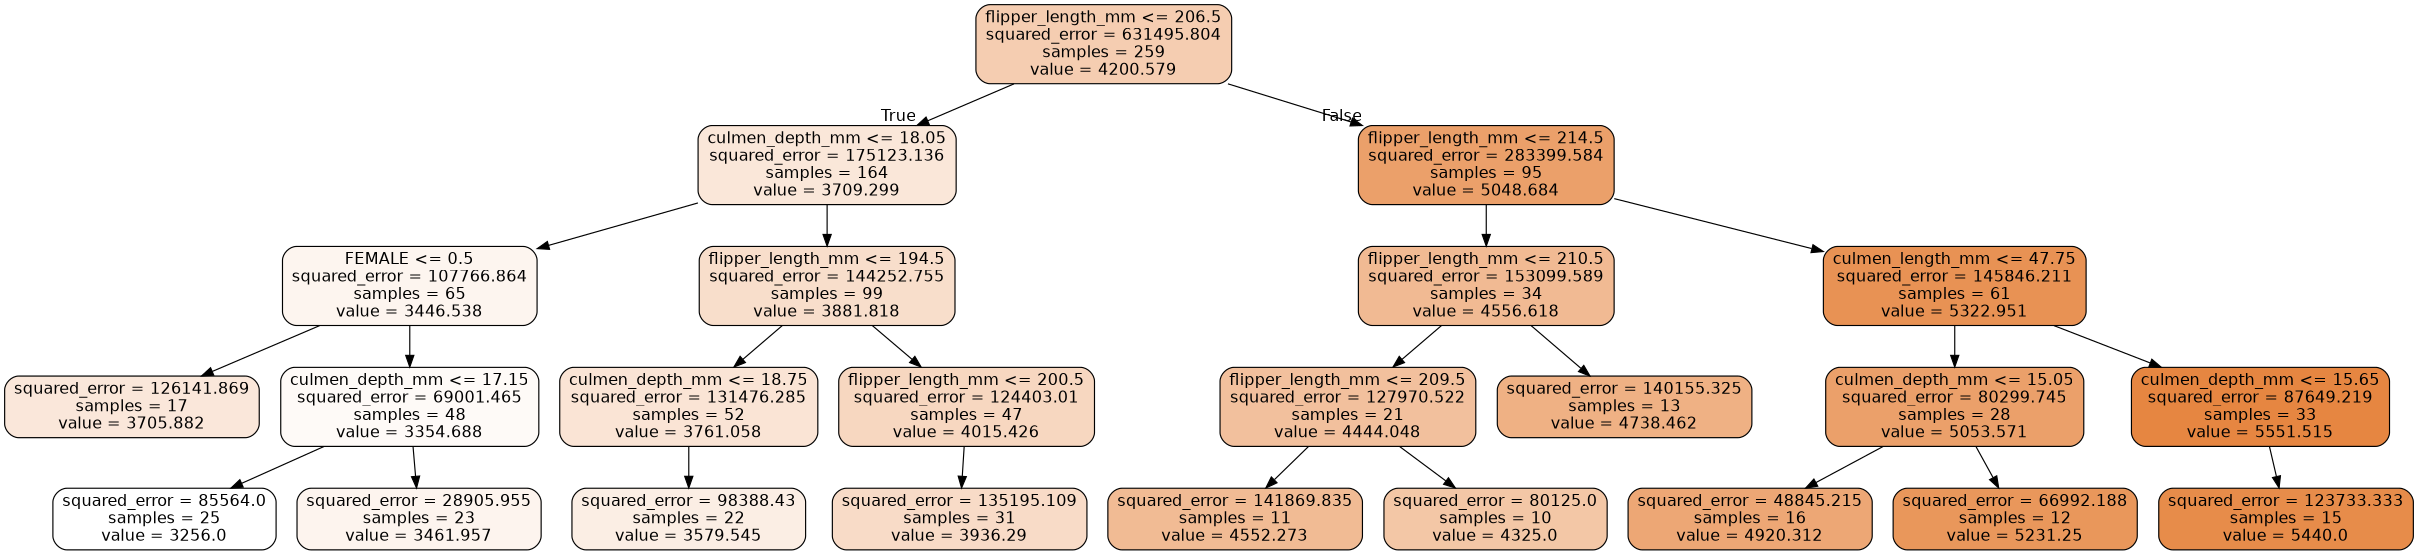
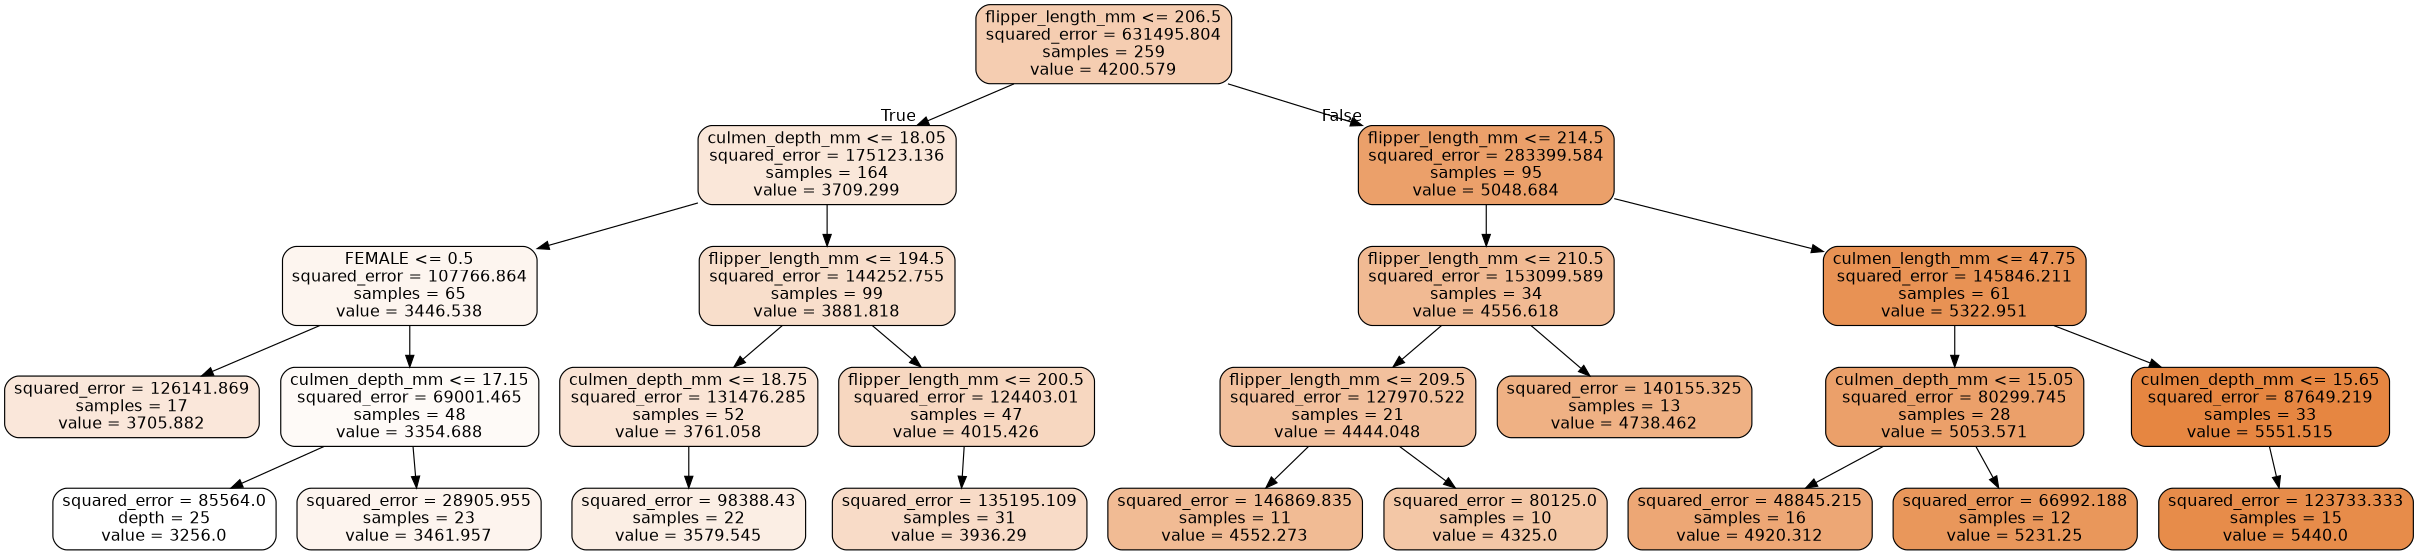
(164, 519) -> (164, 519)
(1235, 519) -> (1235, 519)
